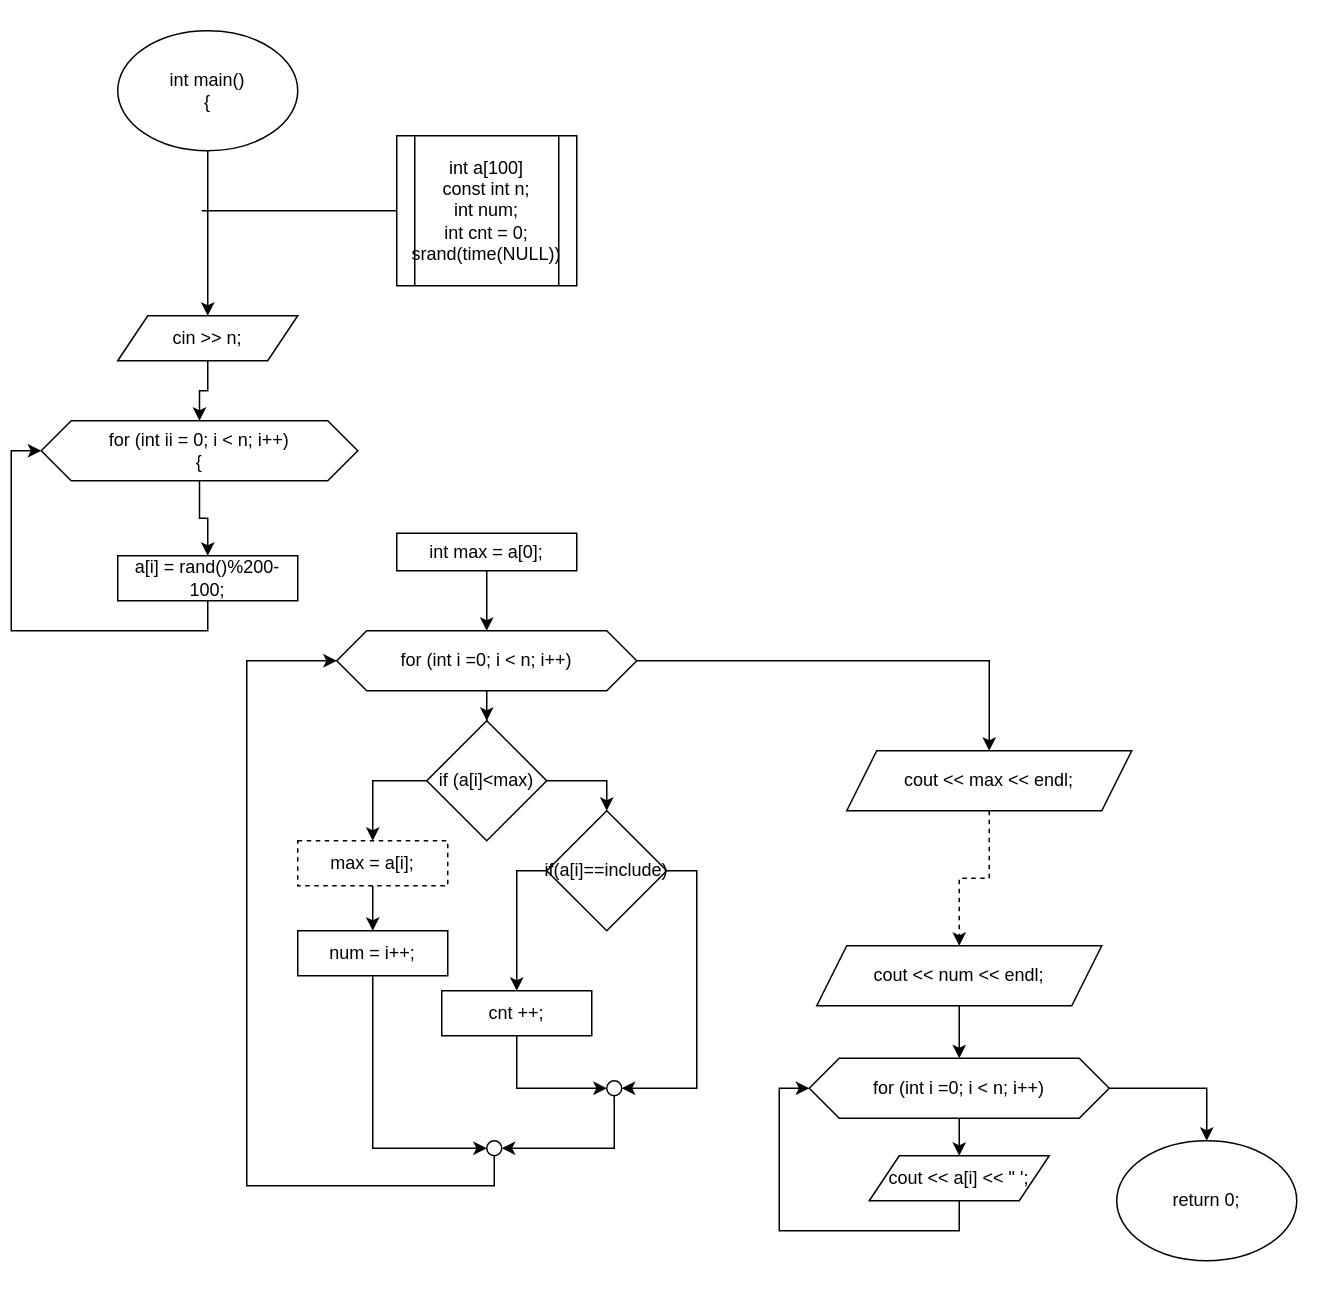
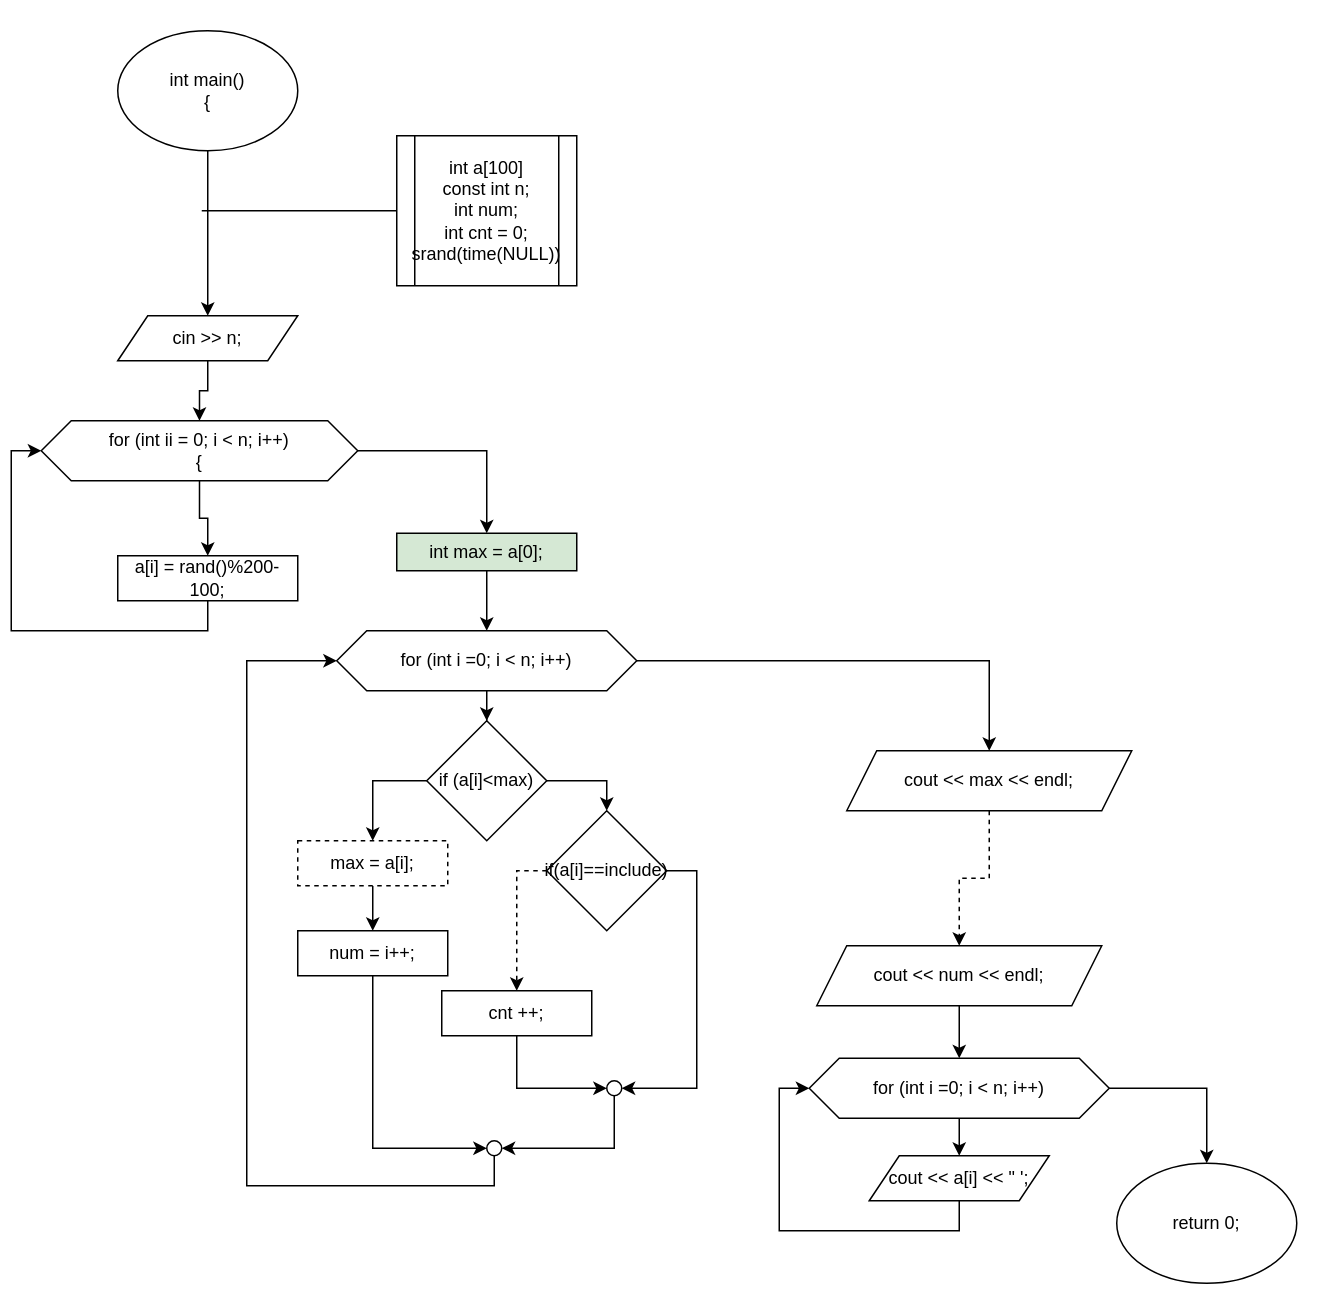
none -> (458, 451)
(487, 552) -> (487, 552)
(517, 911) -> (517, 911)
(1207, 1201) -> (1207, 1223)
